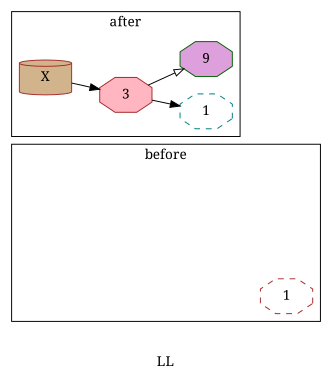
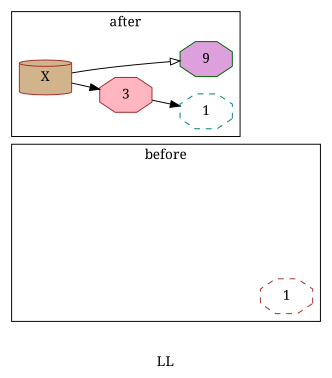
(162, 79) -> (121, 66)
